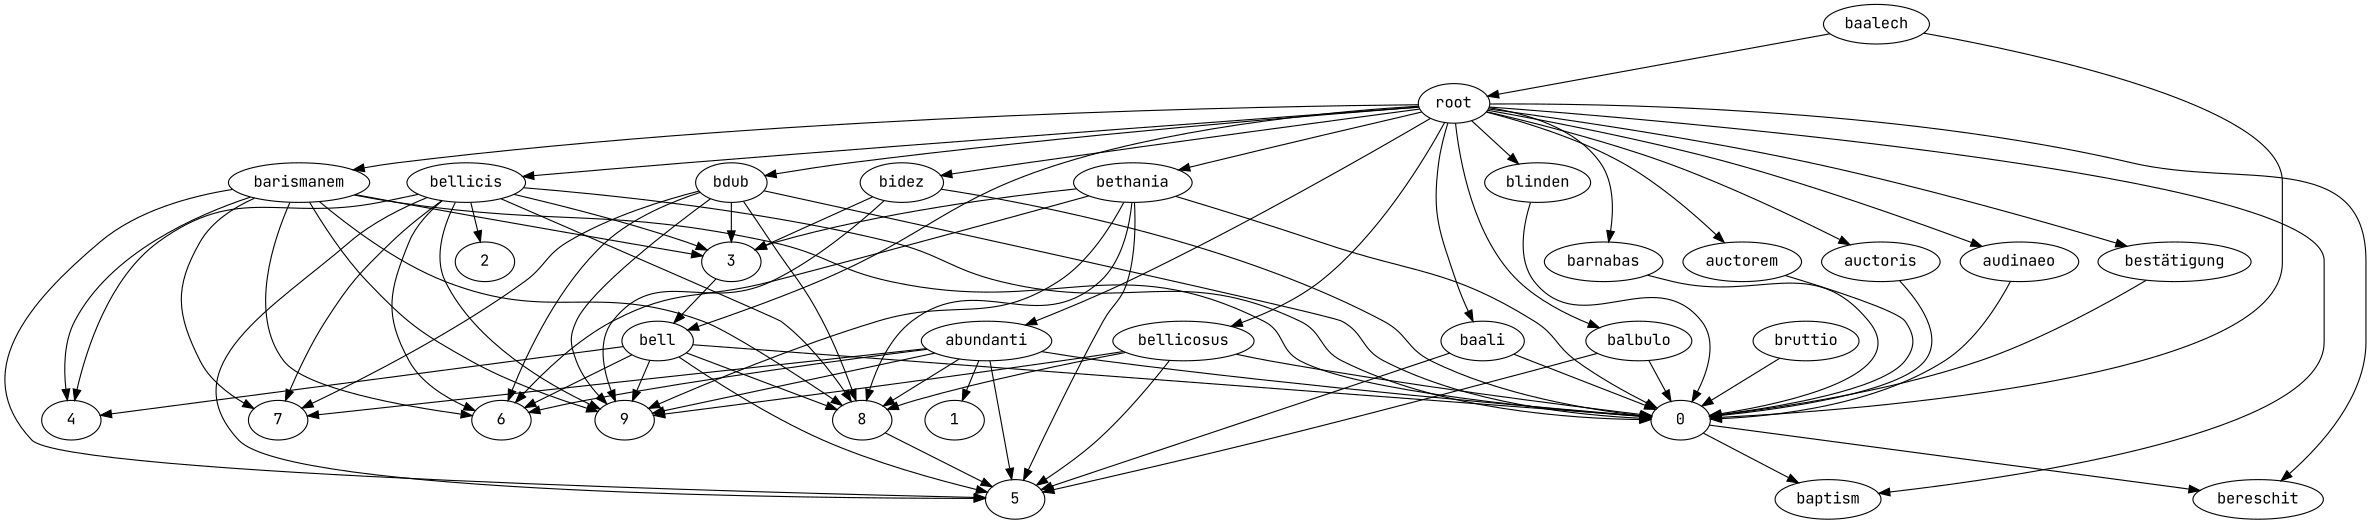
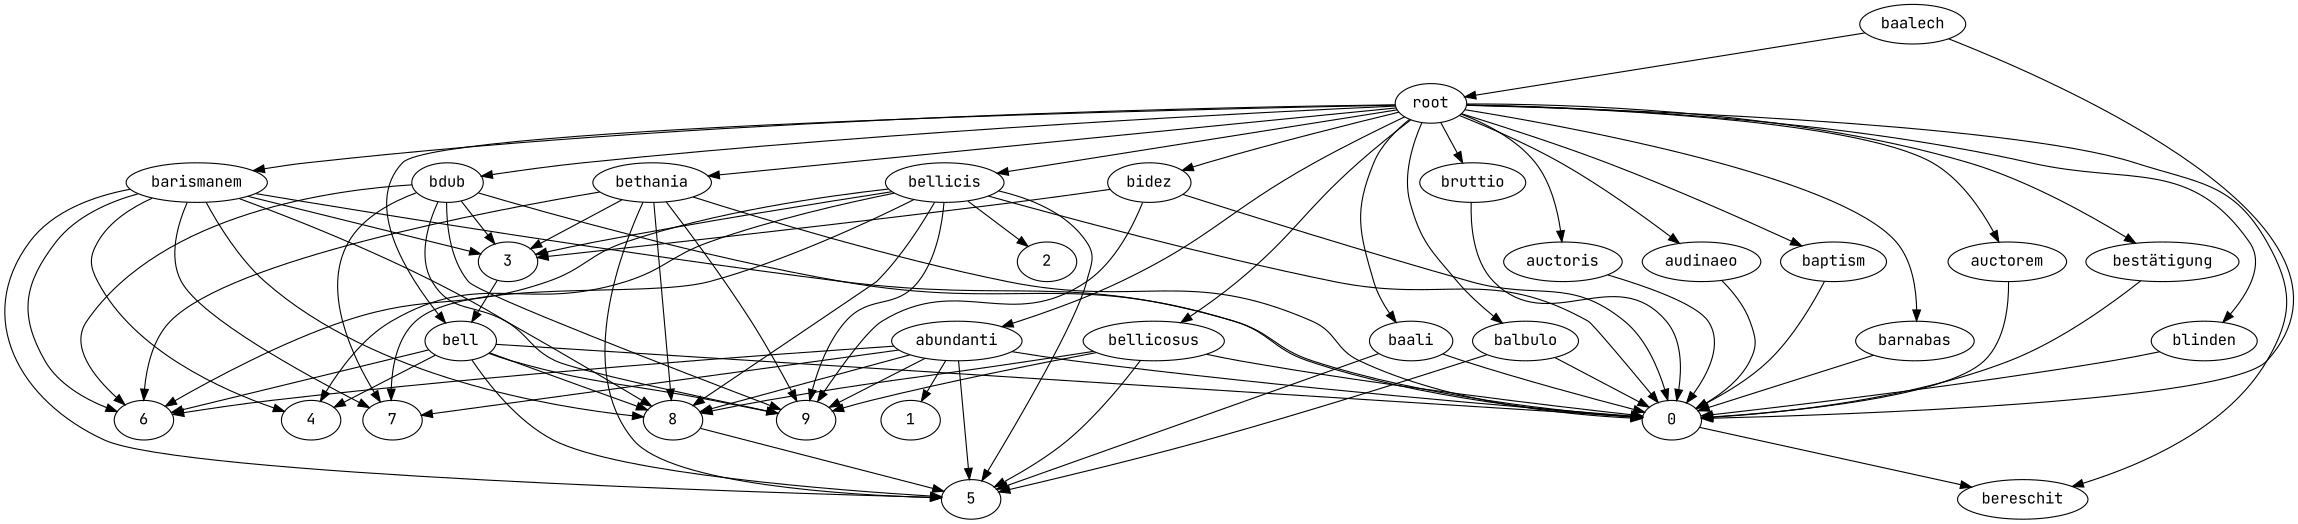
none -> (1449, 138)
(1746, 455) -> (1776, 353)
